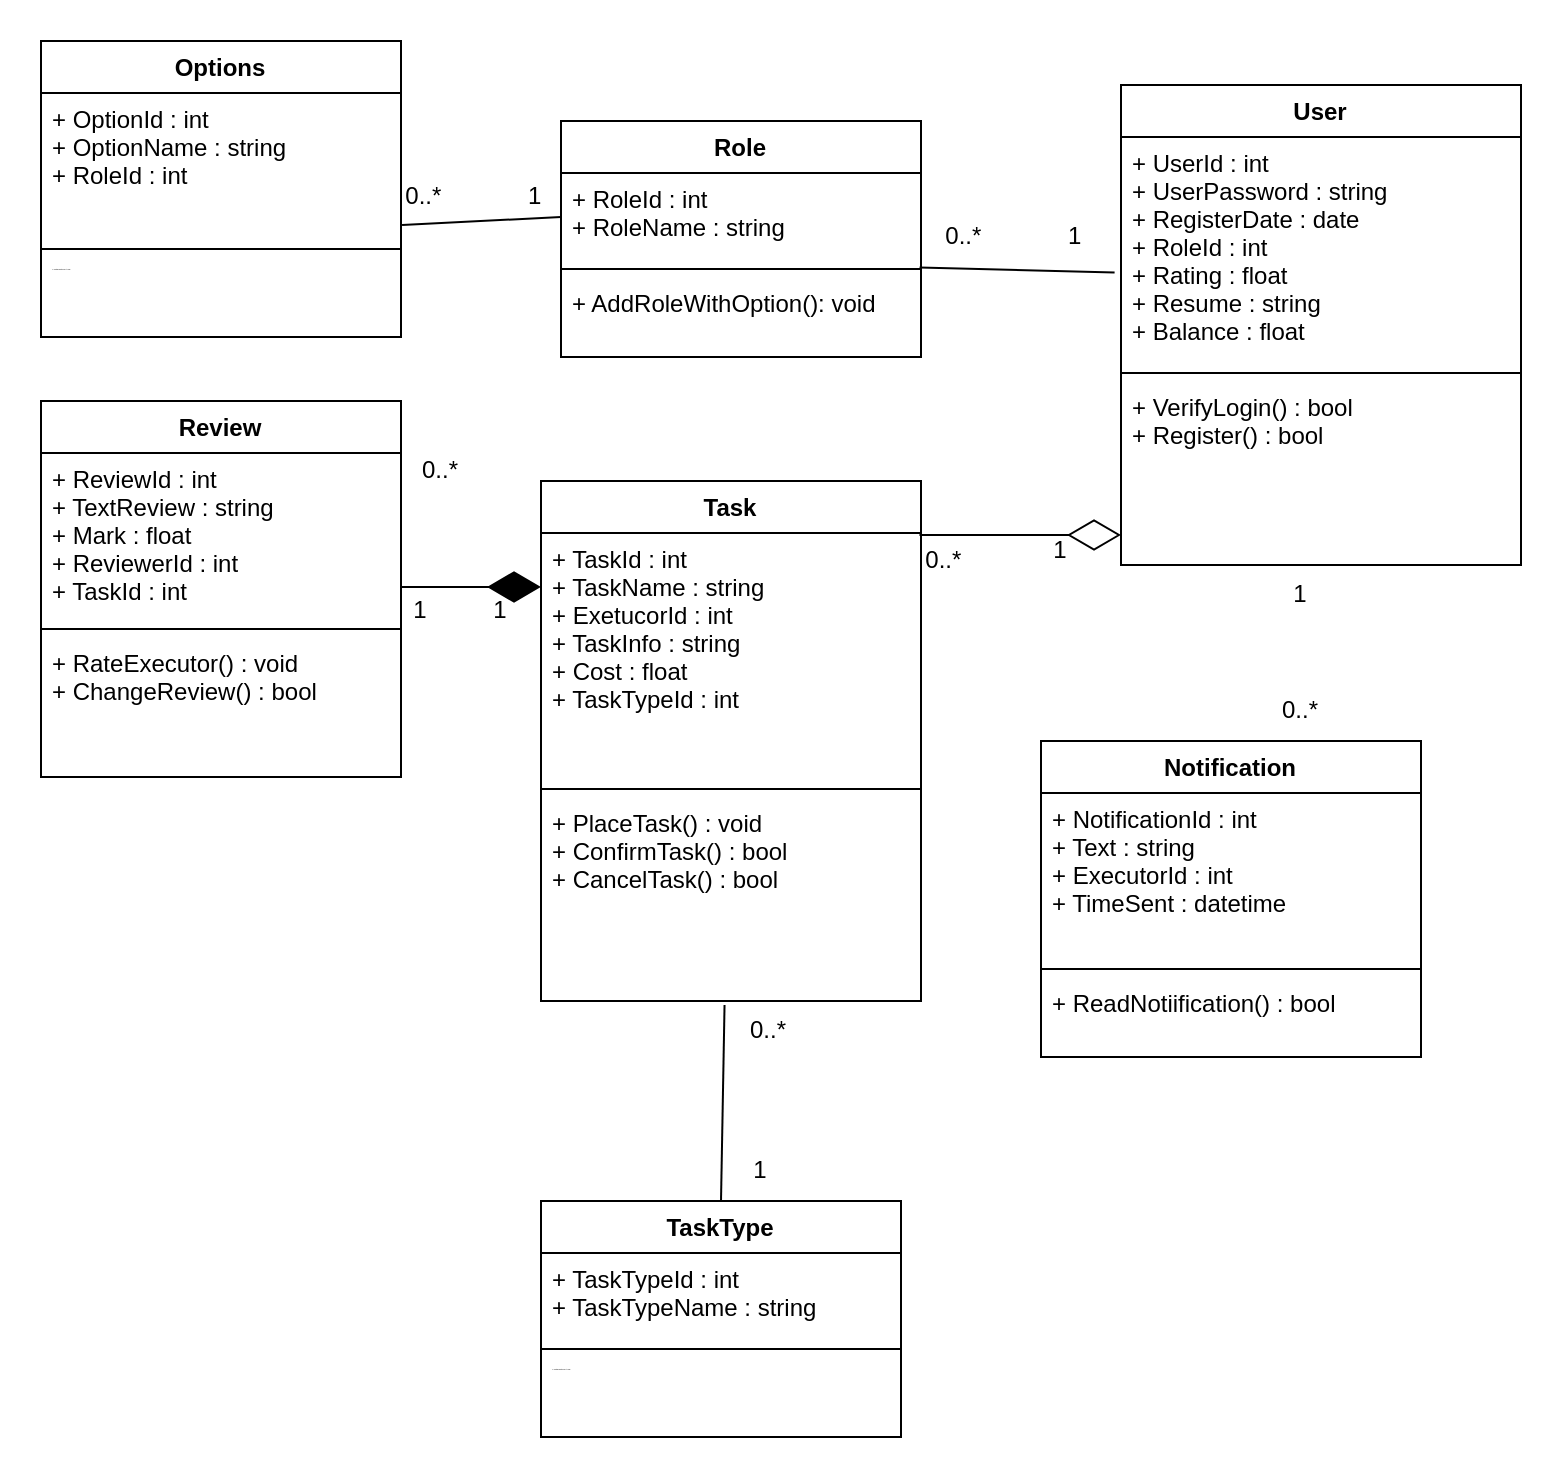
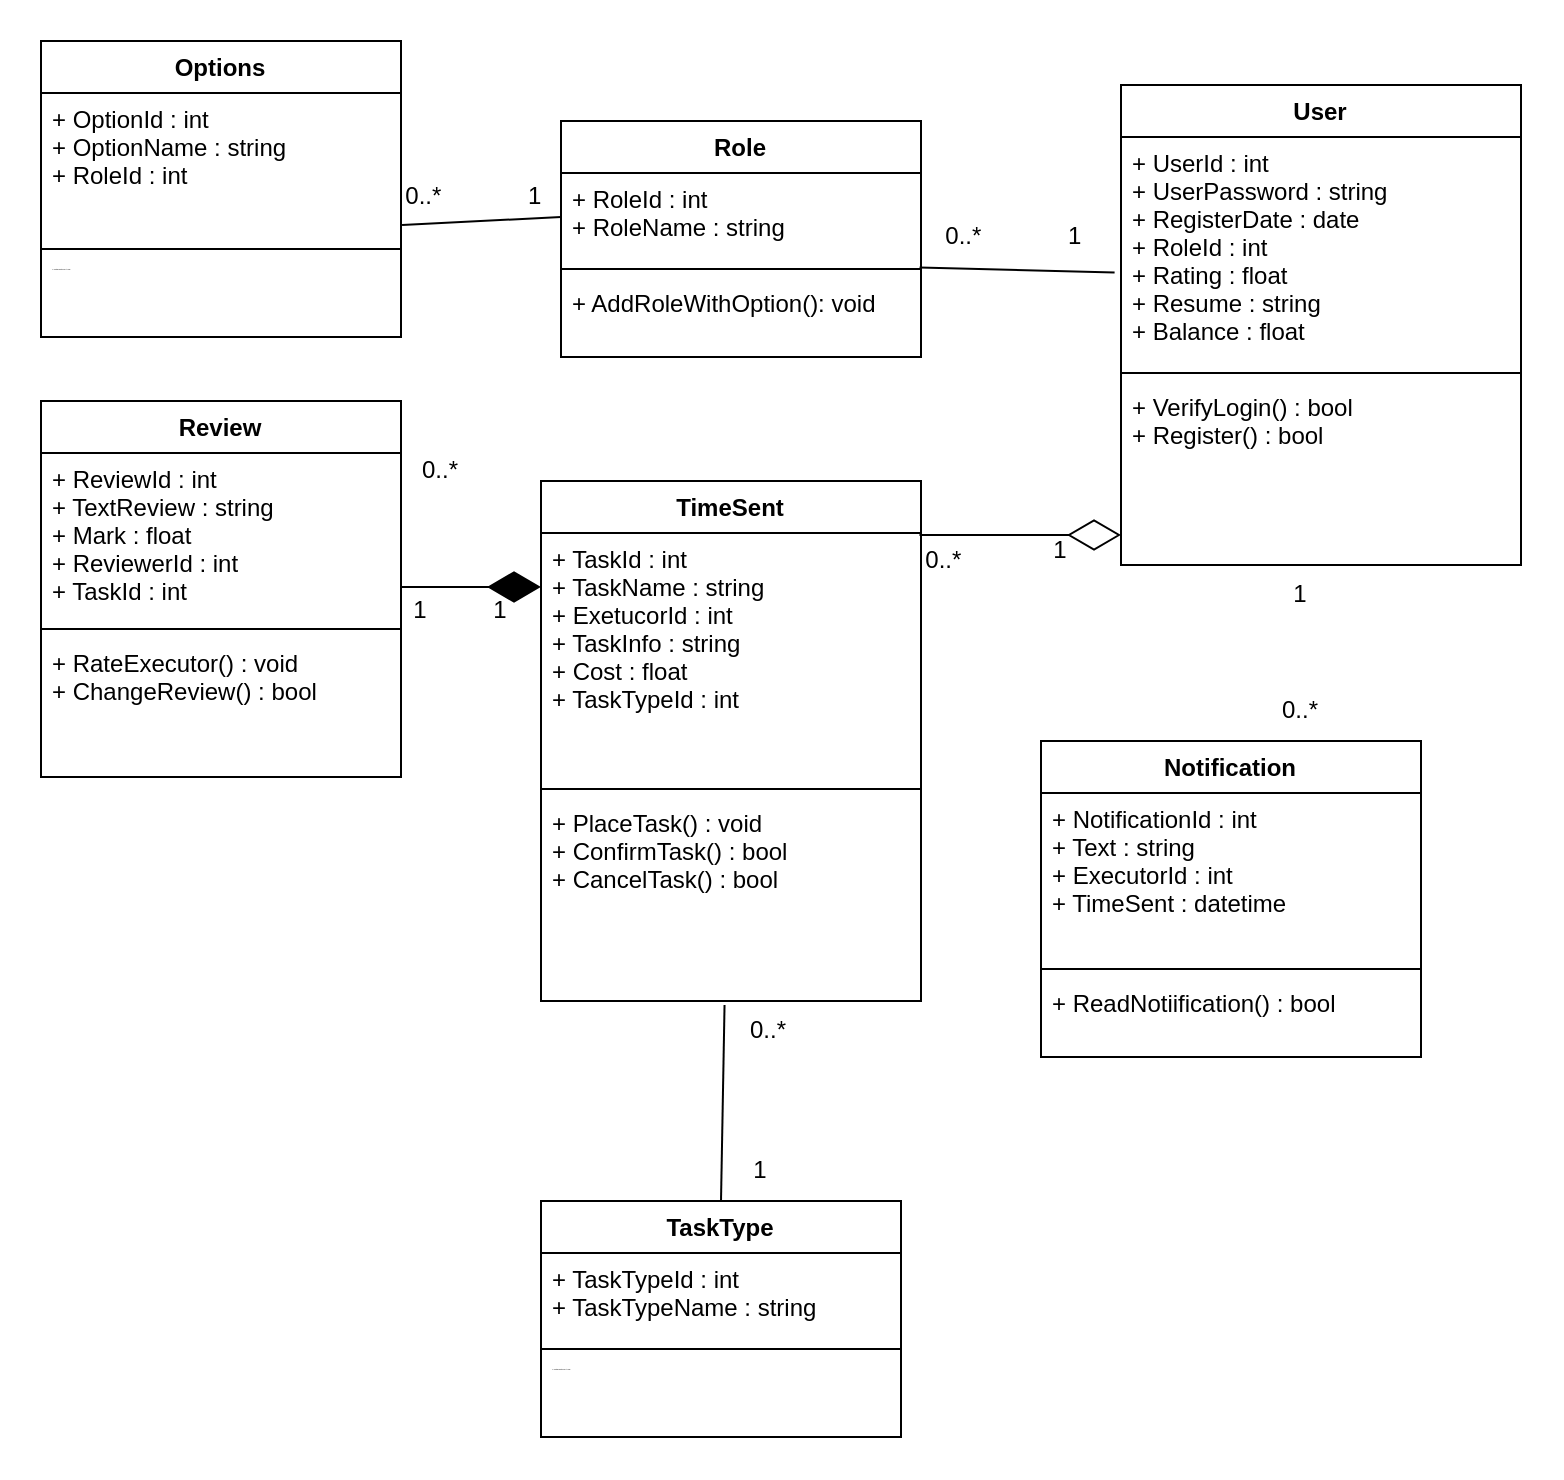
(730, 508) -> (730, 508)
